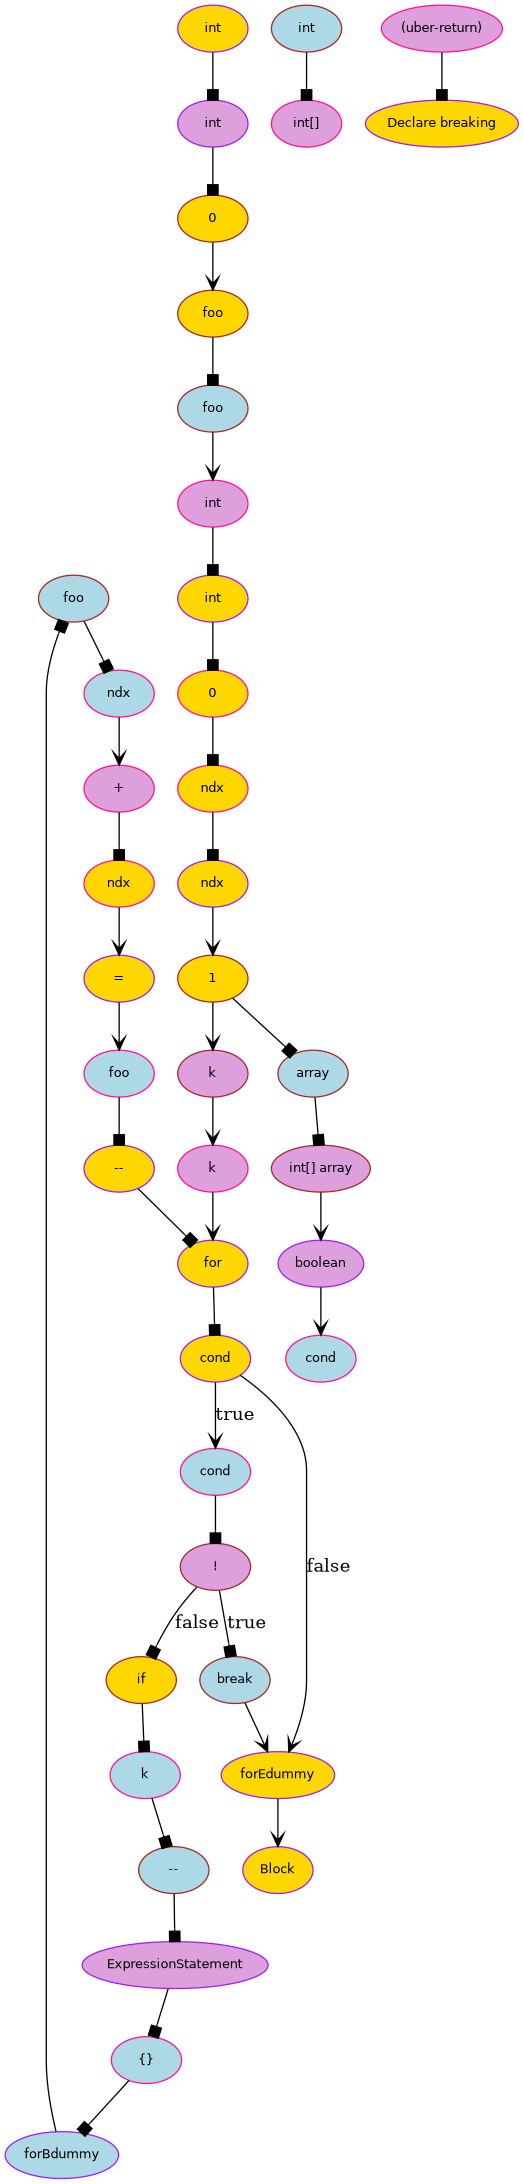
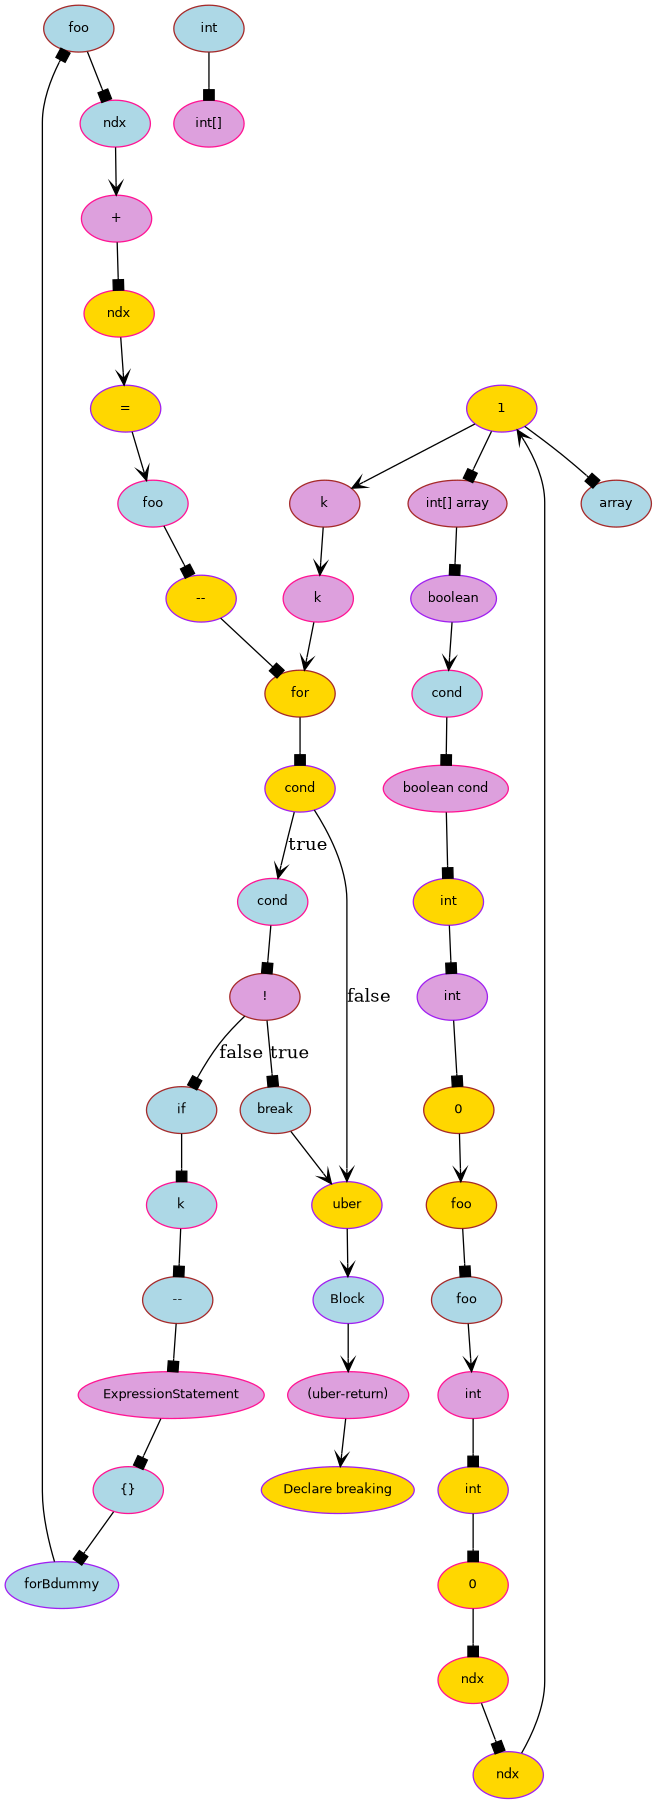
(442, 70) -> (344, 1436)
none -> (446, 789)
(213, 979) -> (502, 409)
(316, 1115) -> (483, 450)
(321, 1210) -> (456, 545)
(213, 1264) -> (300, 694)
none -> (348, 1341)
(141, 1680) -> (182, 1110)
(278, 1775) -> (347, 1205)
(278, 1870) -> (348, 1300)
(175, 1965) -> (171, 1395)
